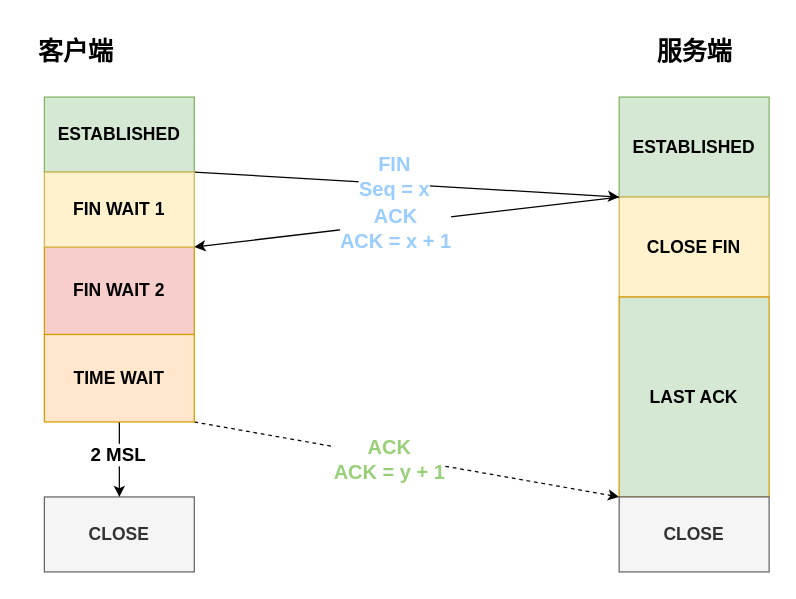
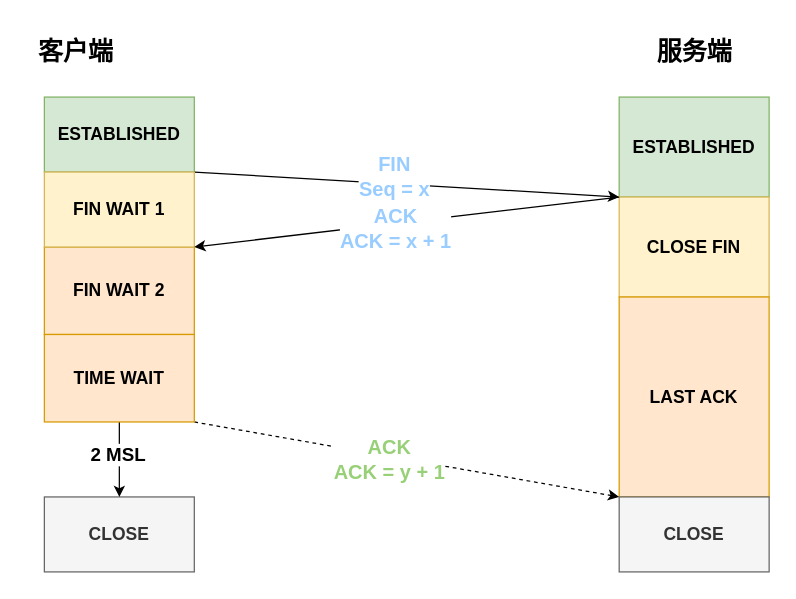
(119, 291) -> (119, 291)
(694, 397) -> (694, 397)
